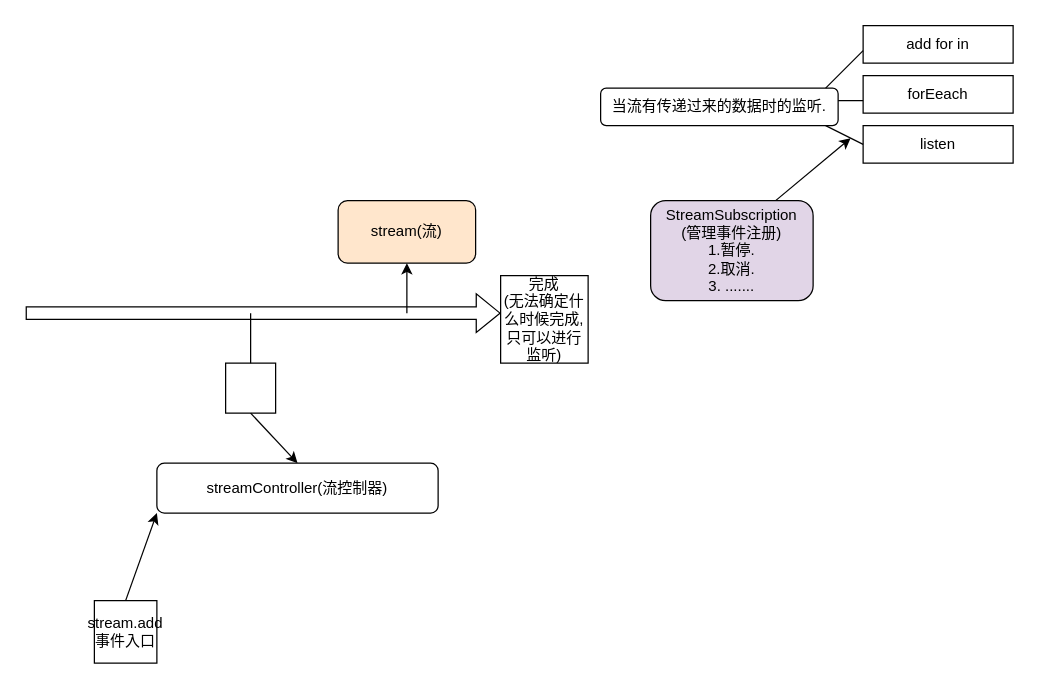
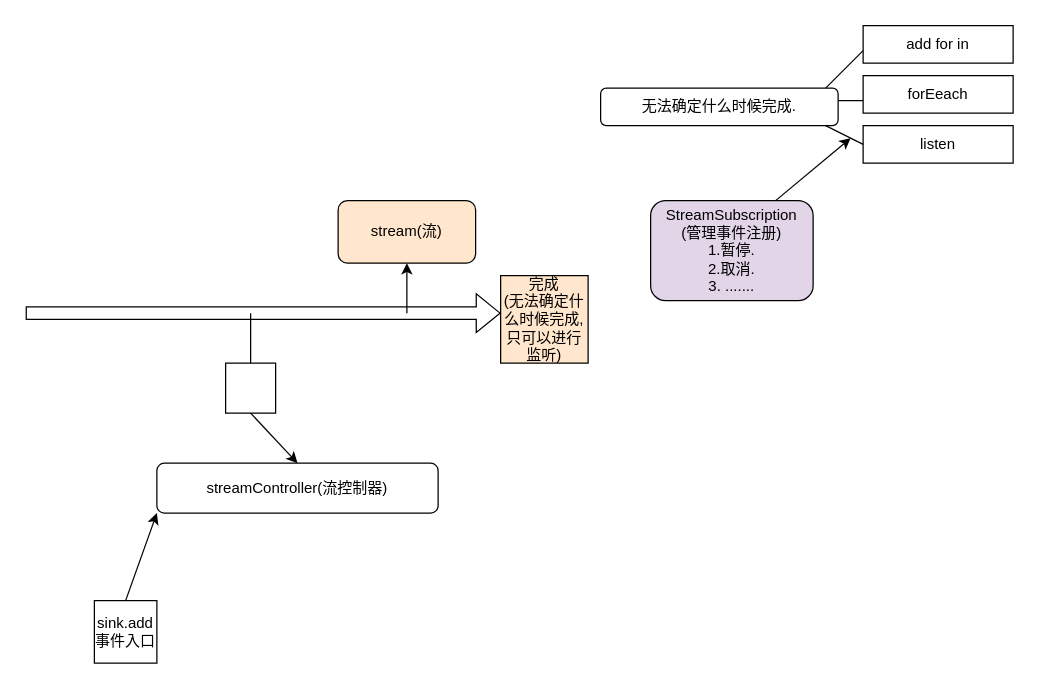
(719, 107) -> (719, 107)
(544, 319) -> (544, 319)
(126, 632) -> (126, 632)
